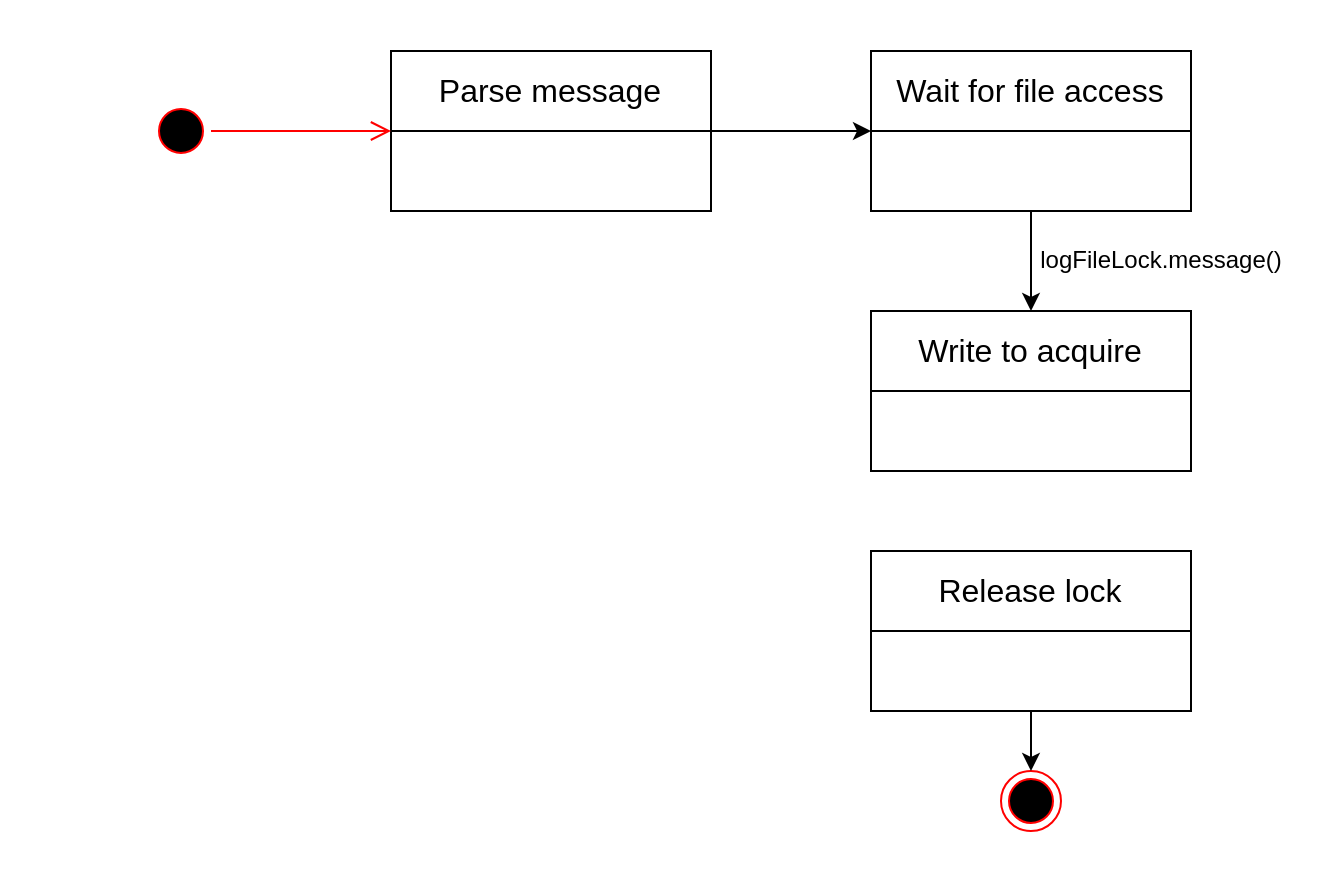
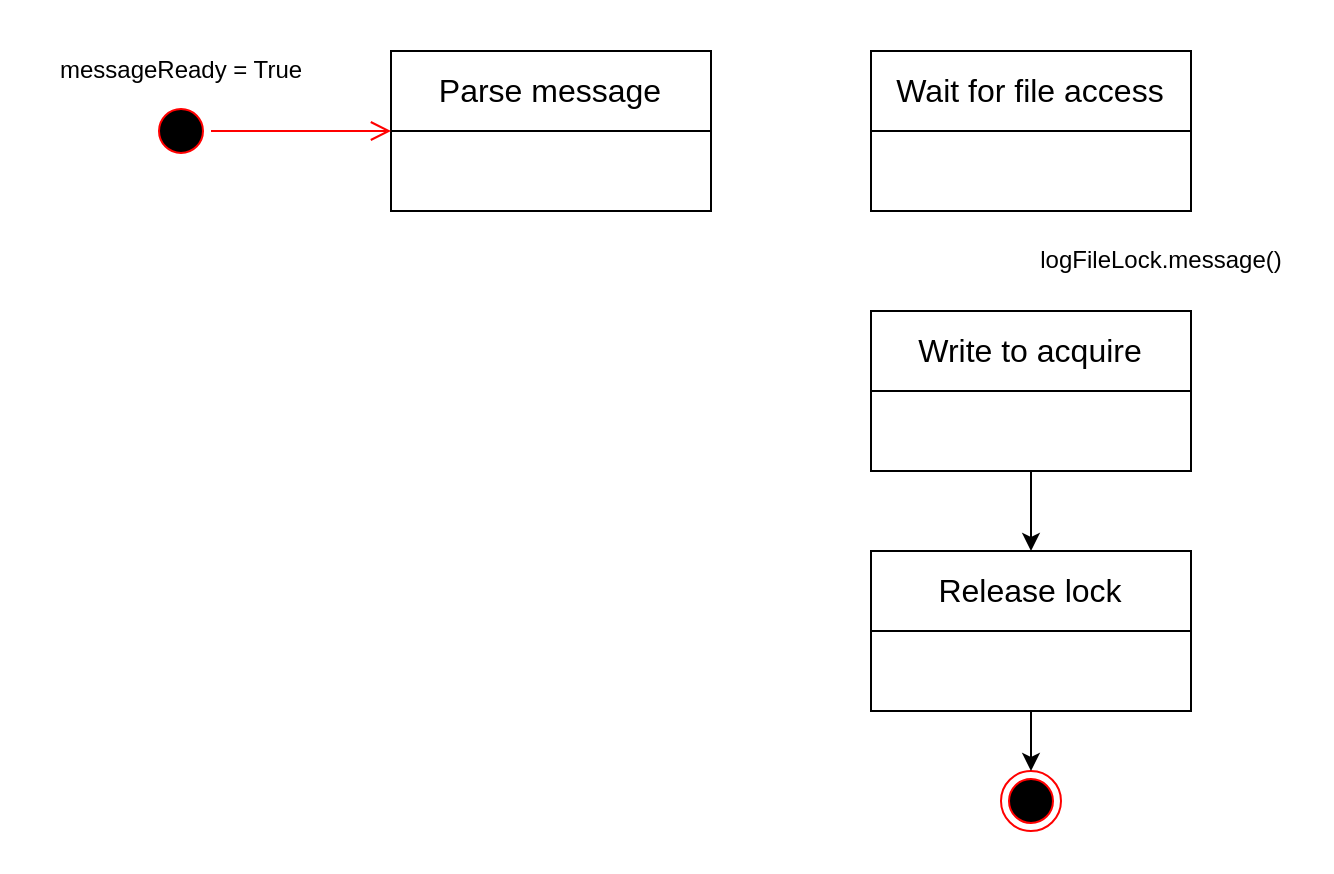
none -> (181, 71)
(786, 131) -> none
(1031, 254) -> none
none -> (1031, 504)
